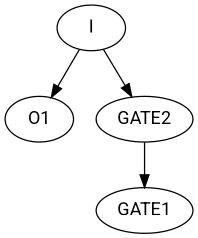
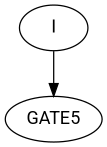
(39, 119) -> none
(145, 119) -> (54, 119)
(145, 210) -> none
